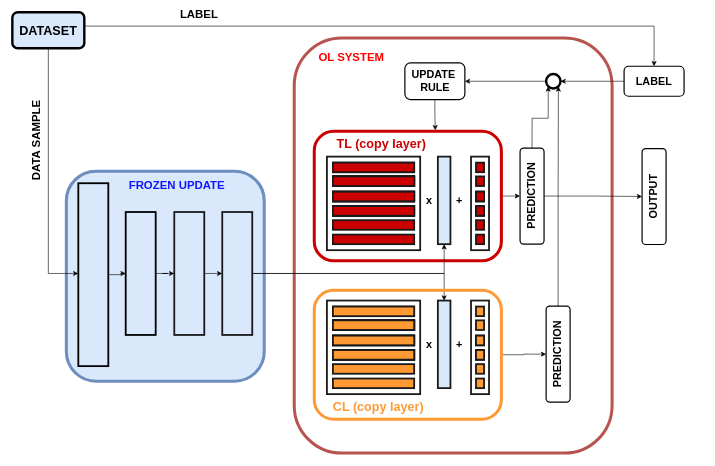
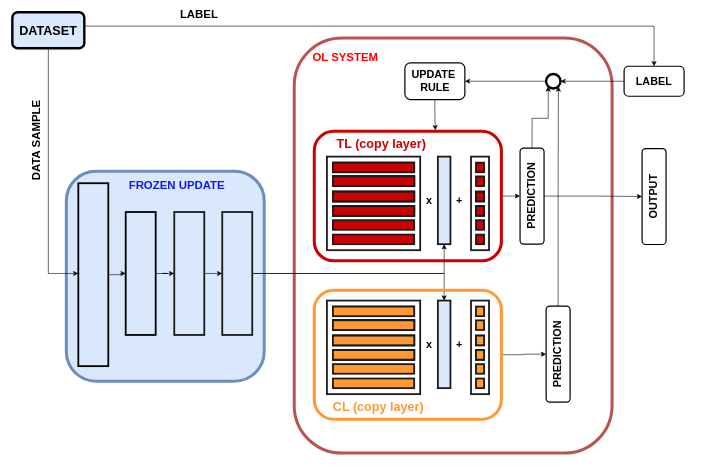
(351, 57) -> (345, 57)
